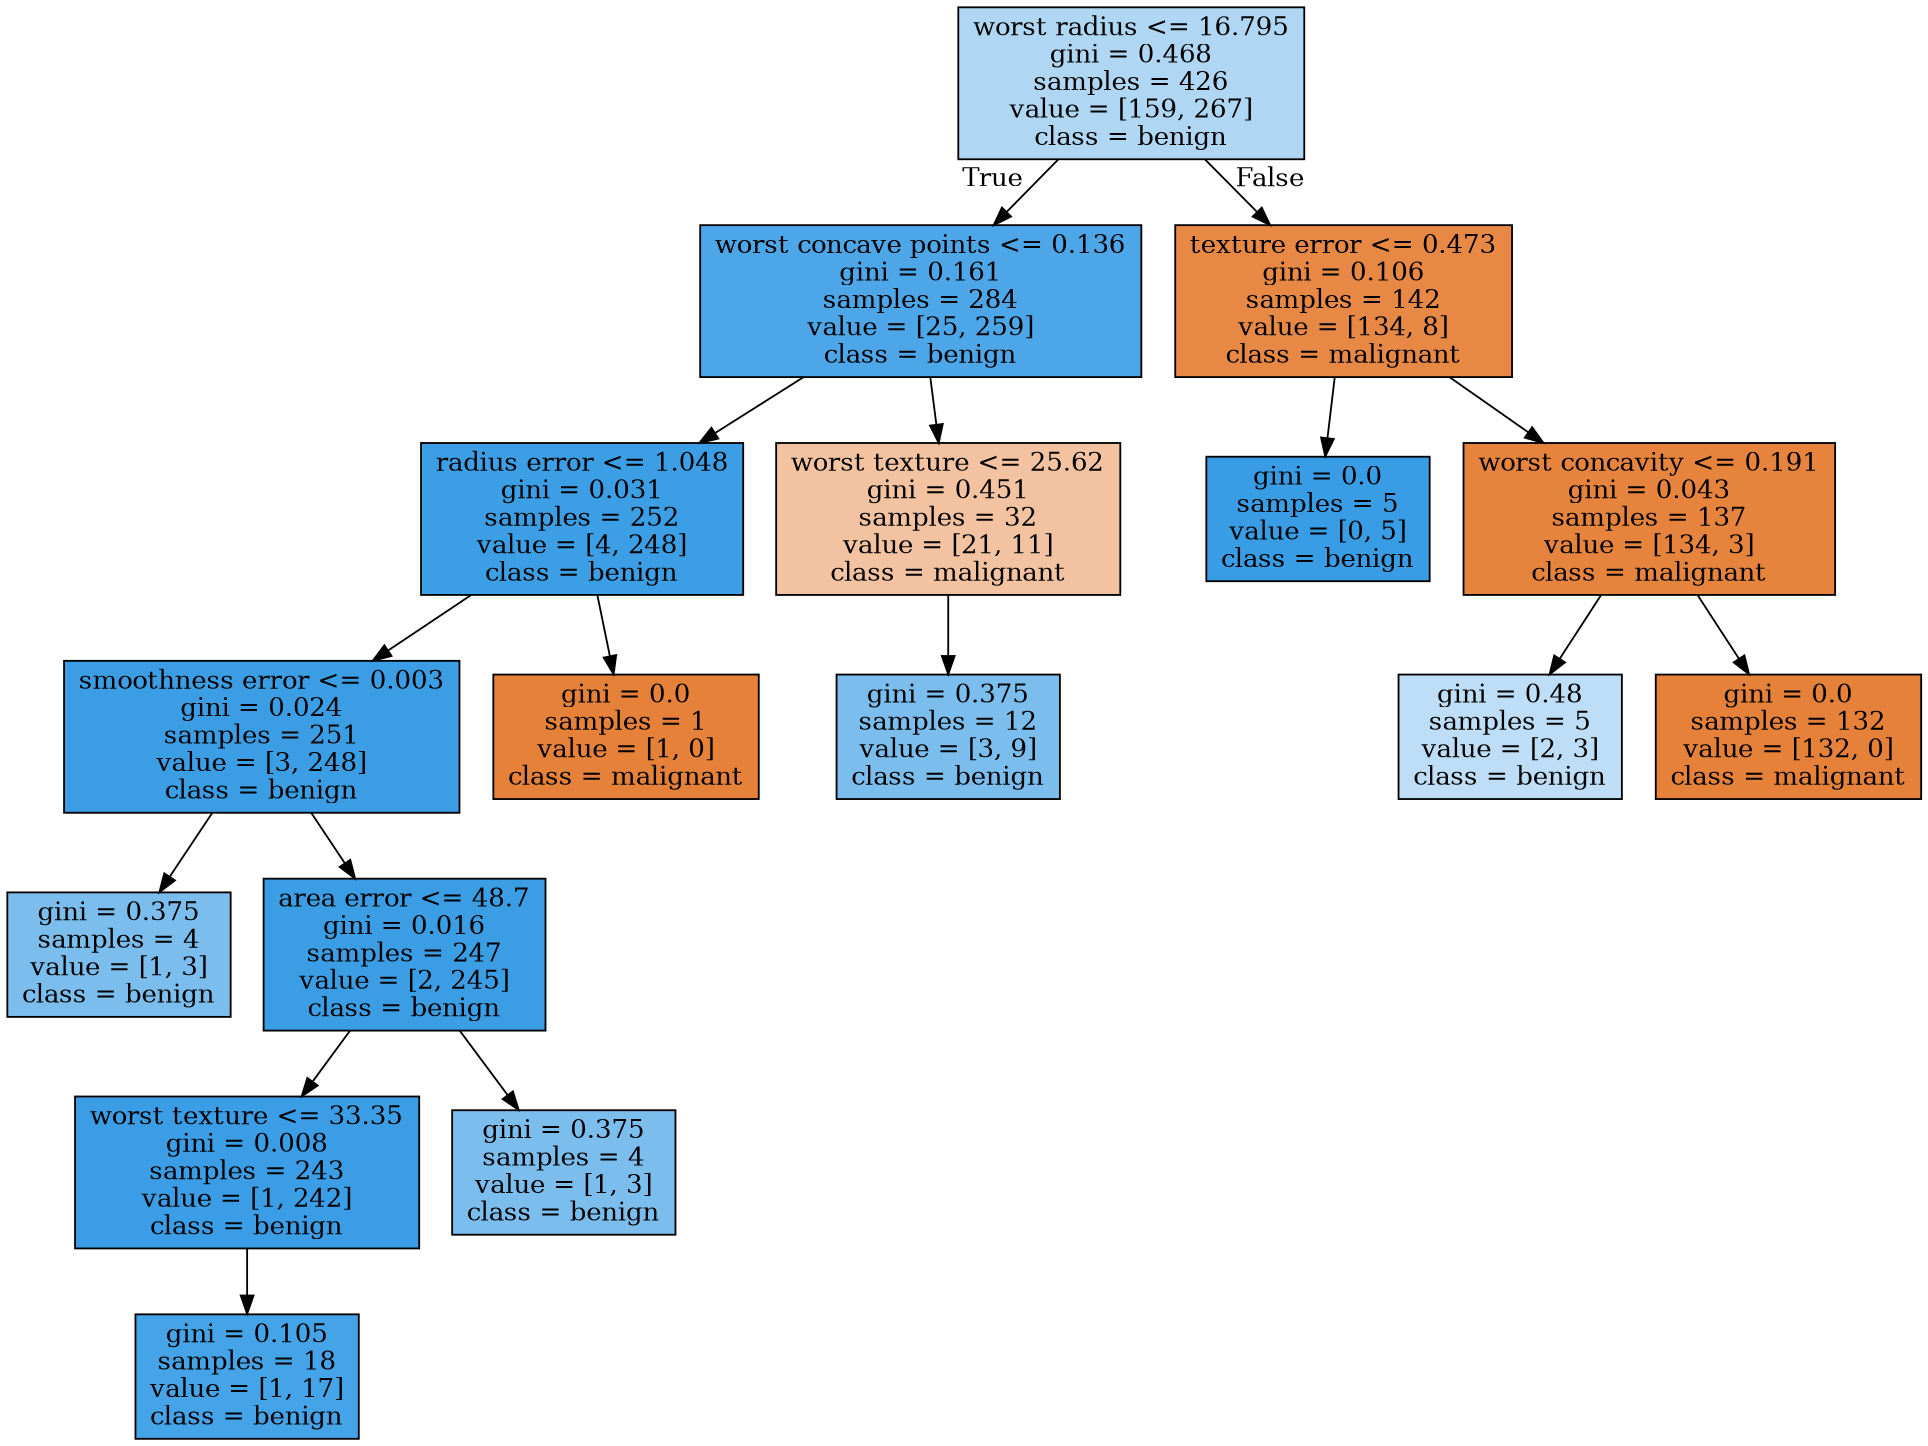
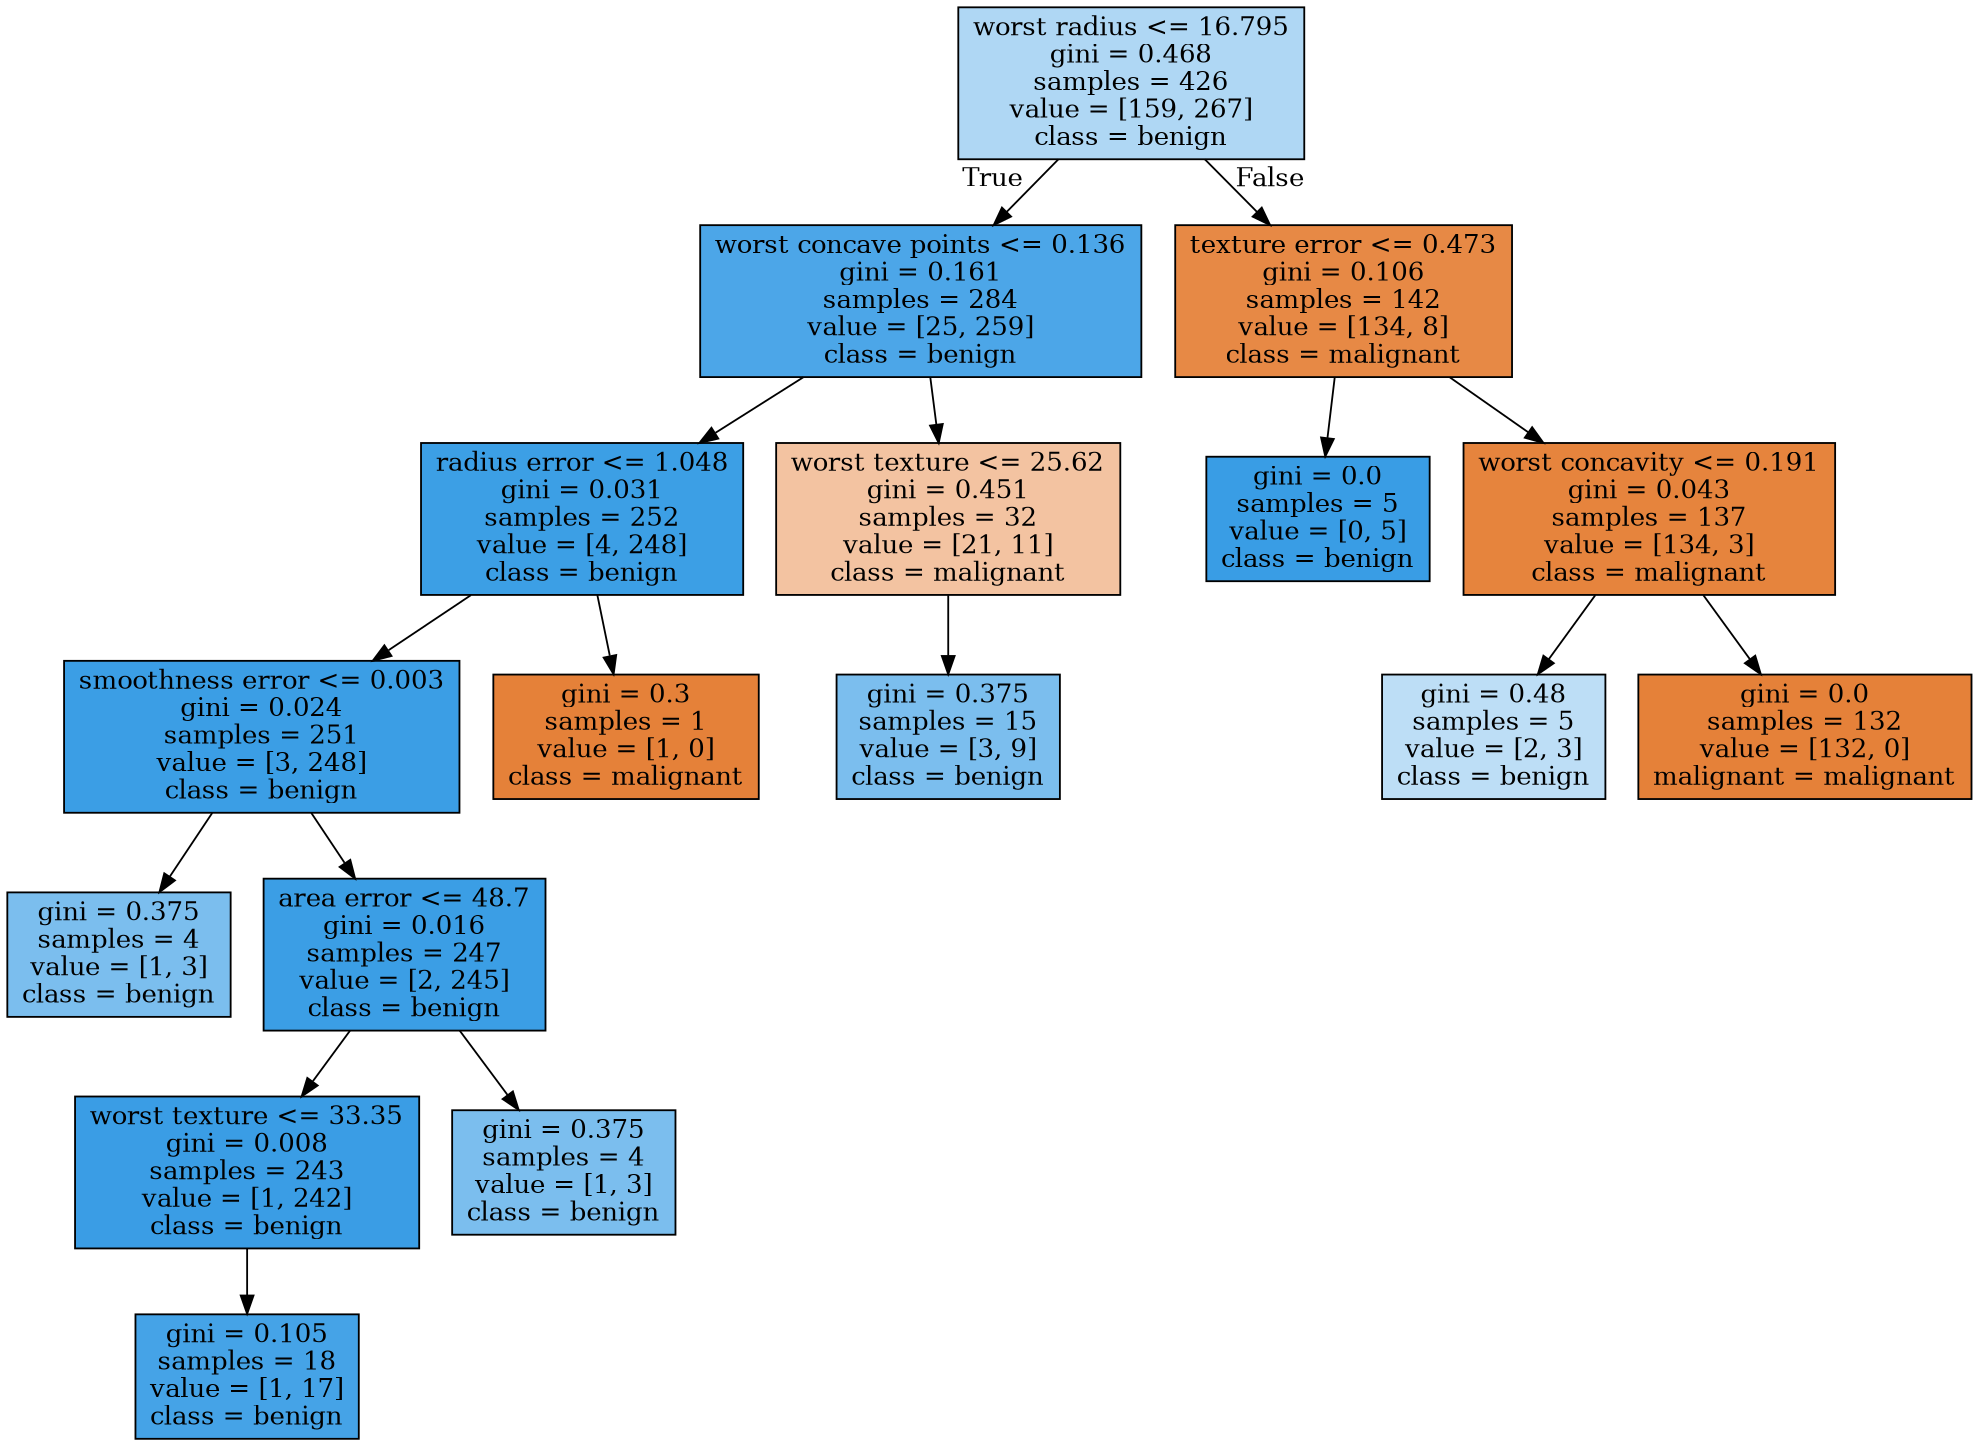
(626, 737) -> (626, 737)
(948, 737) -> (948, 737)
(1788, 737) -> (1805, 737)
